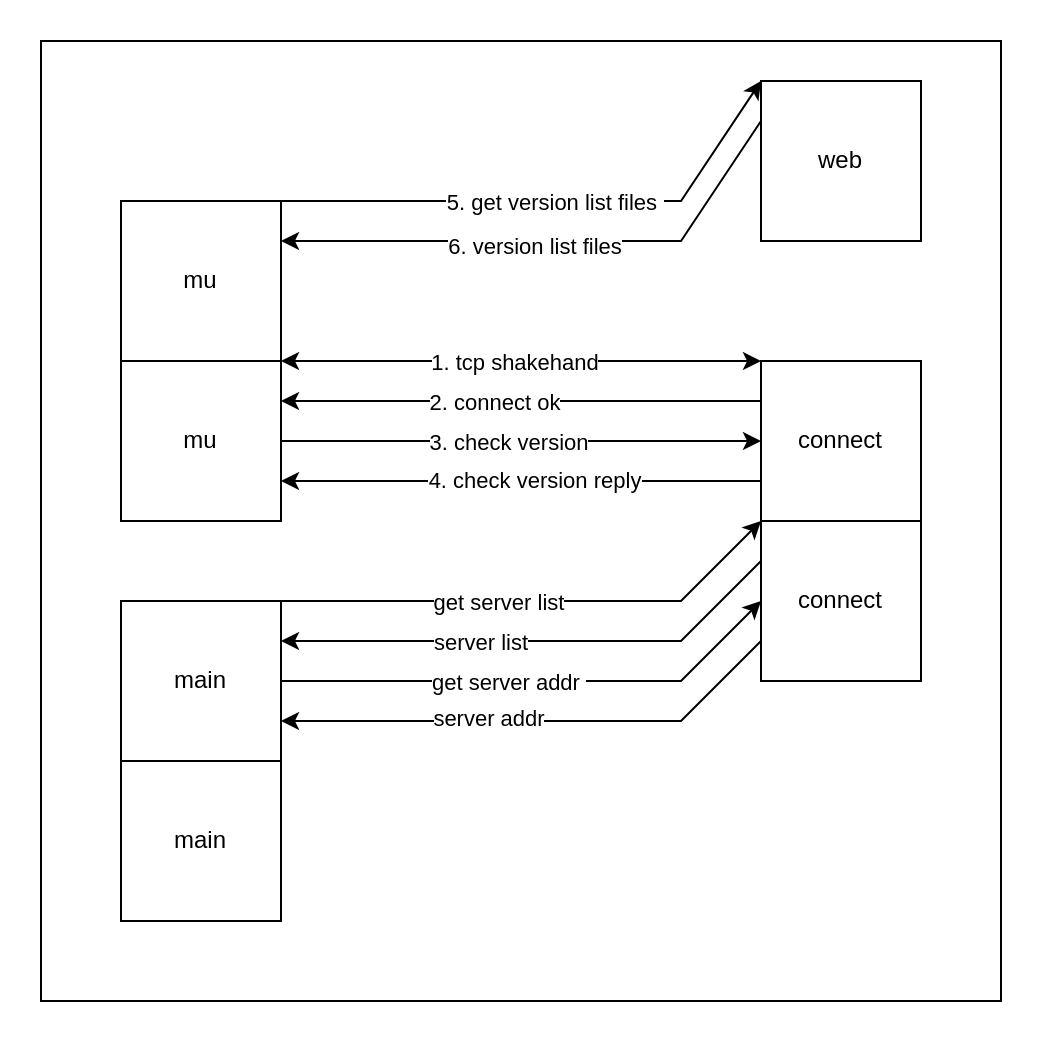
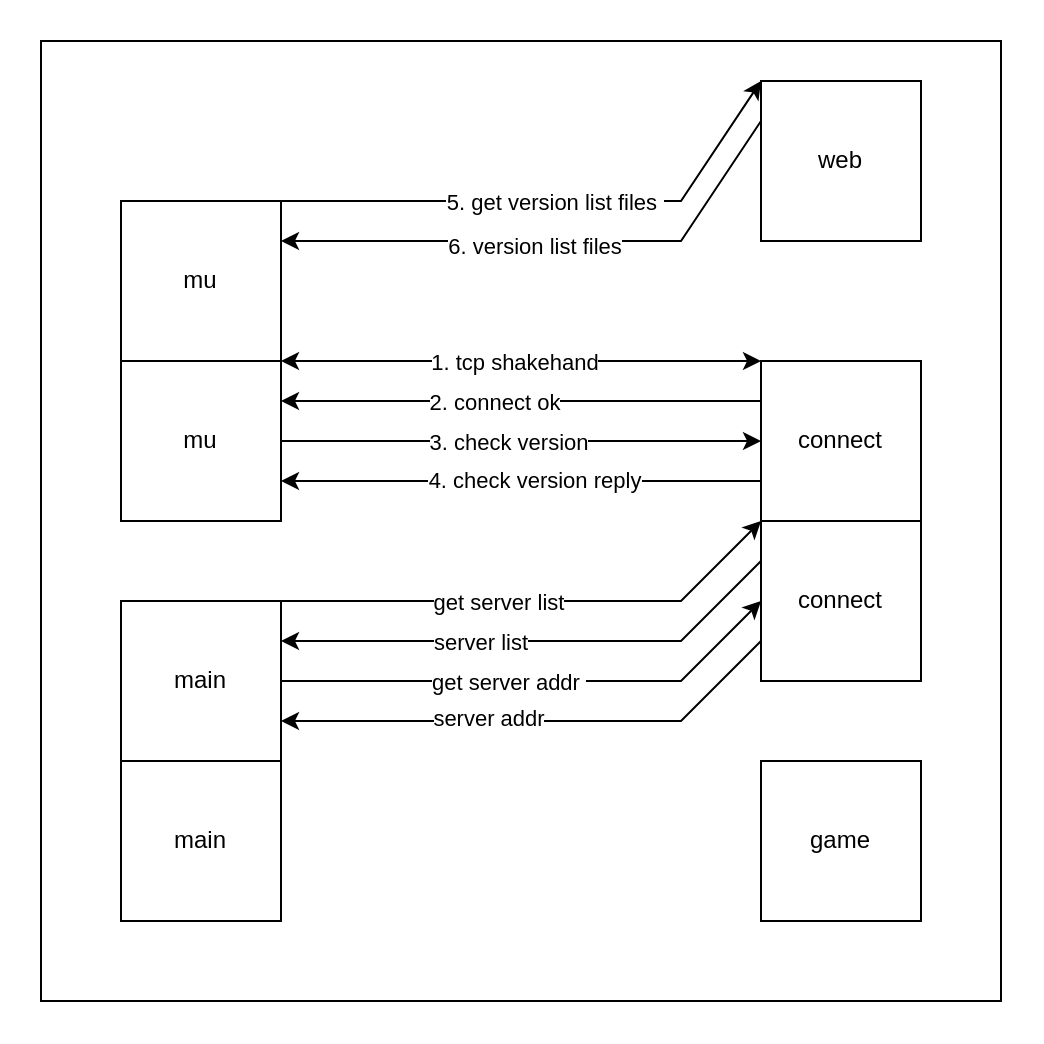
none -> (841, 841)
